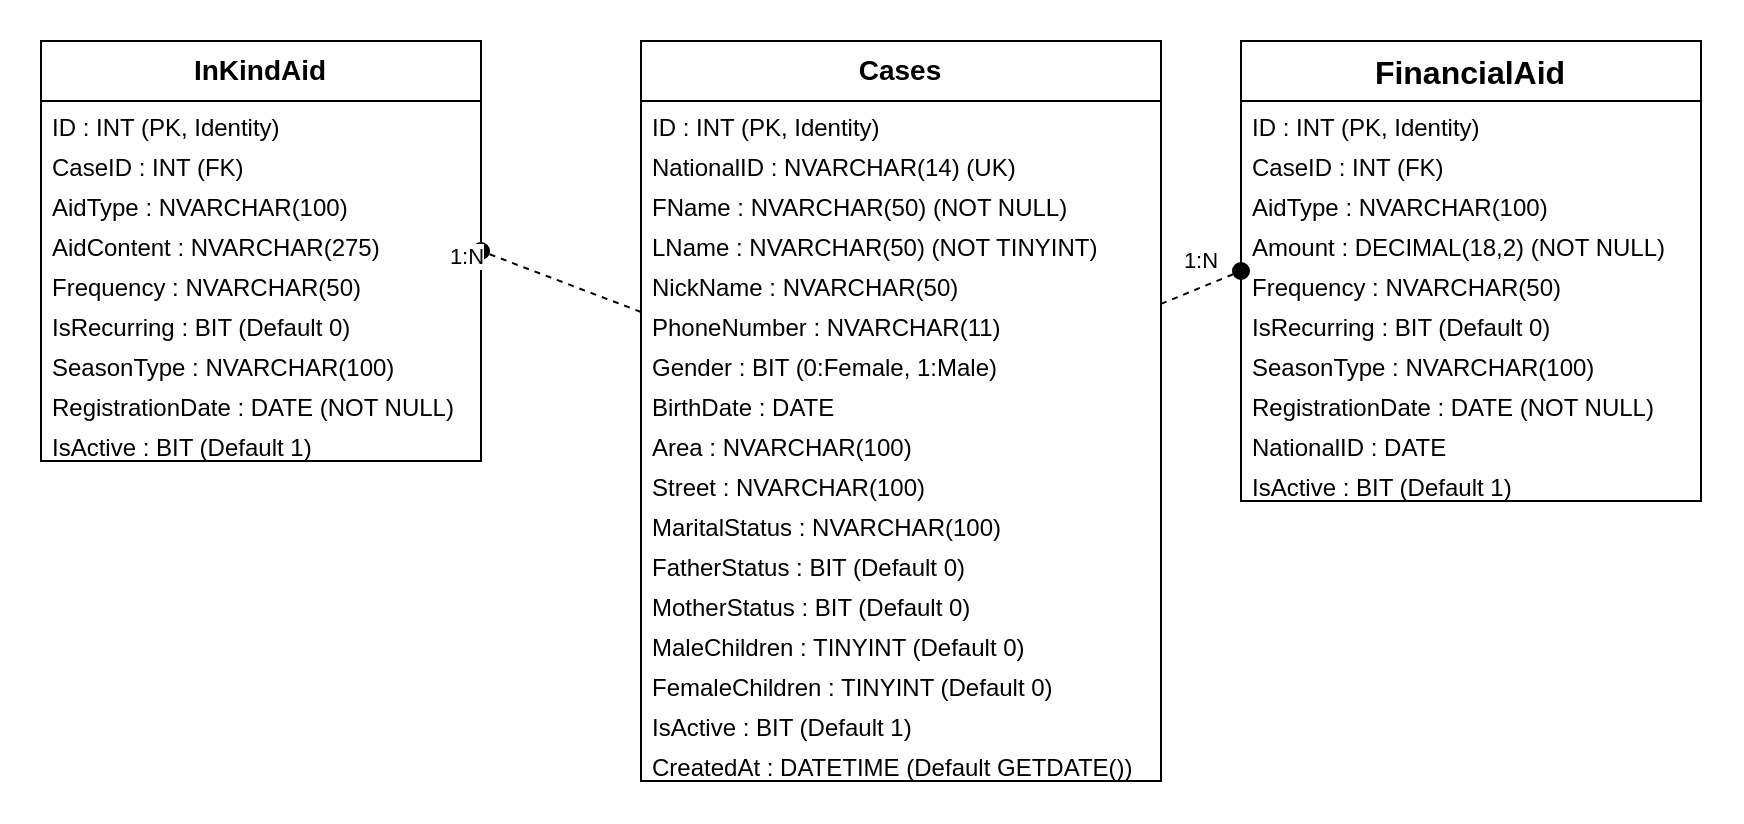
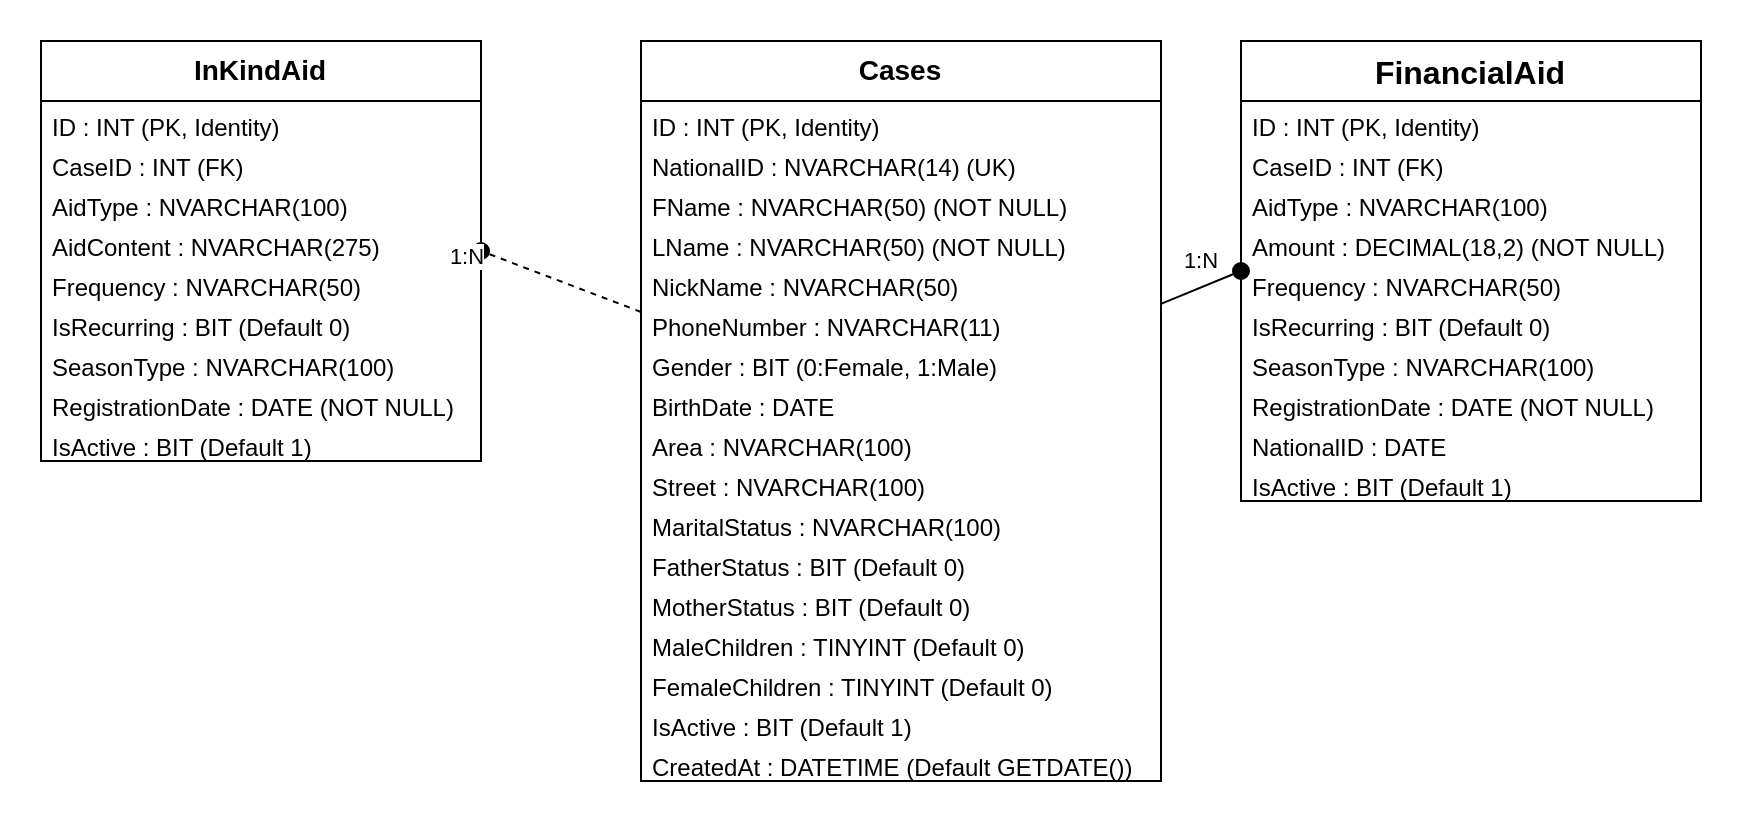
(865, 248) -> (845, 248)
(1195, 290) -> (1195, 290)
